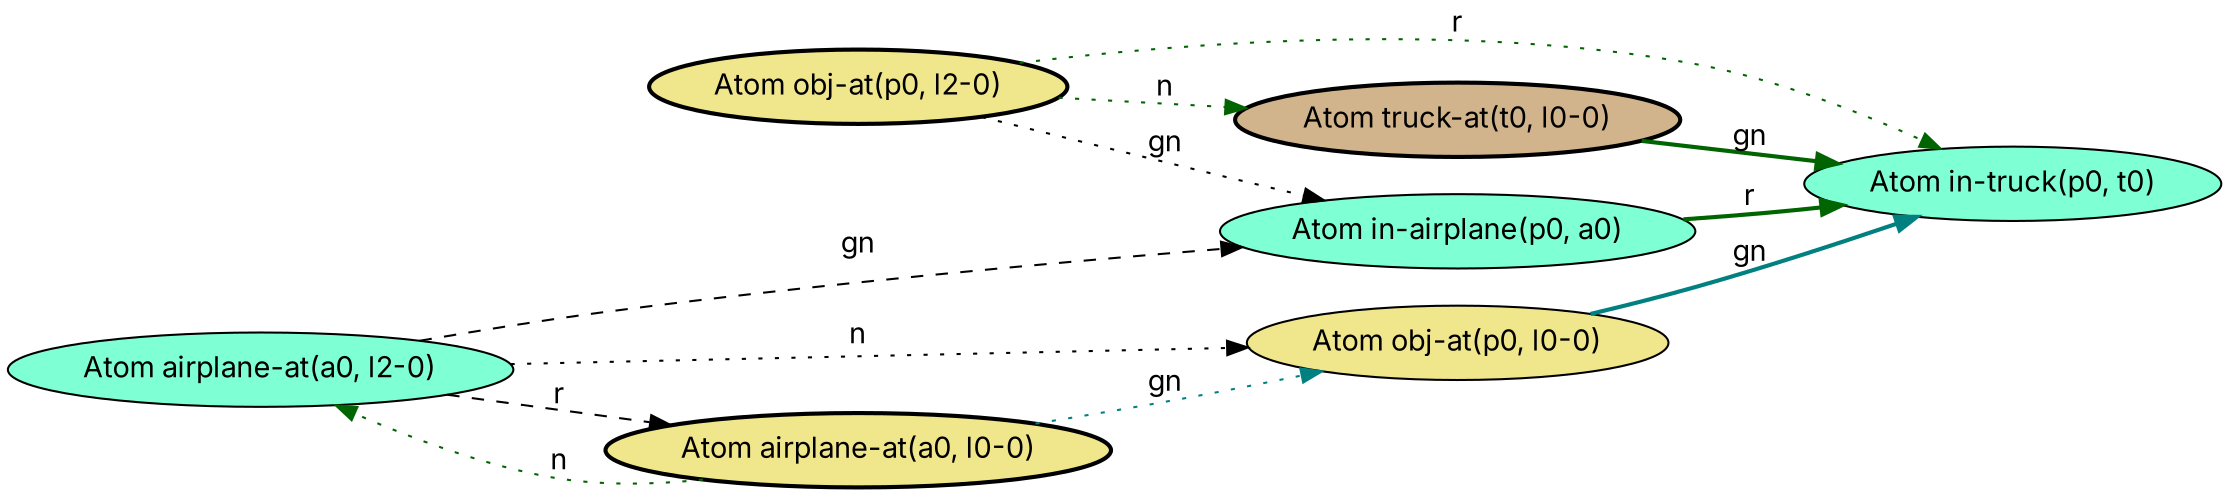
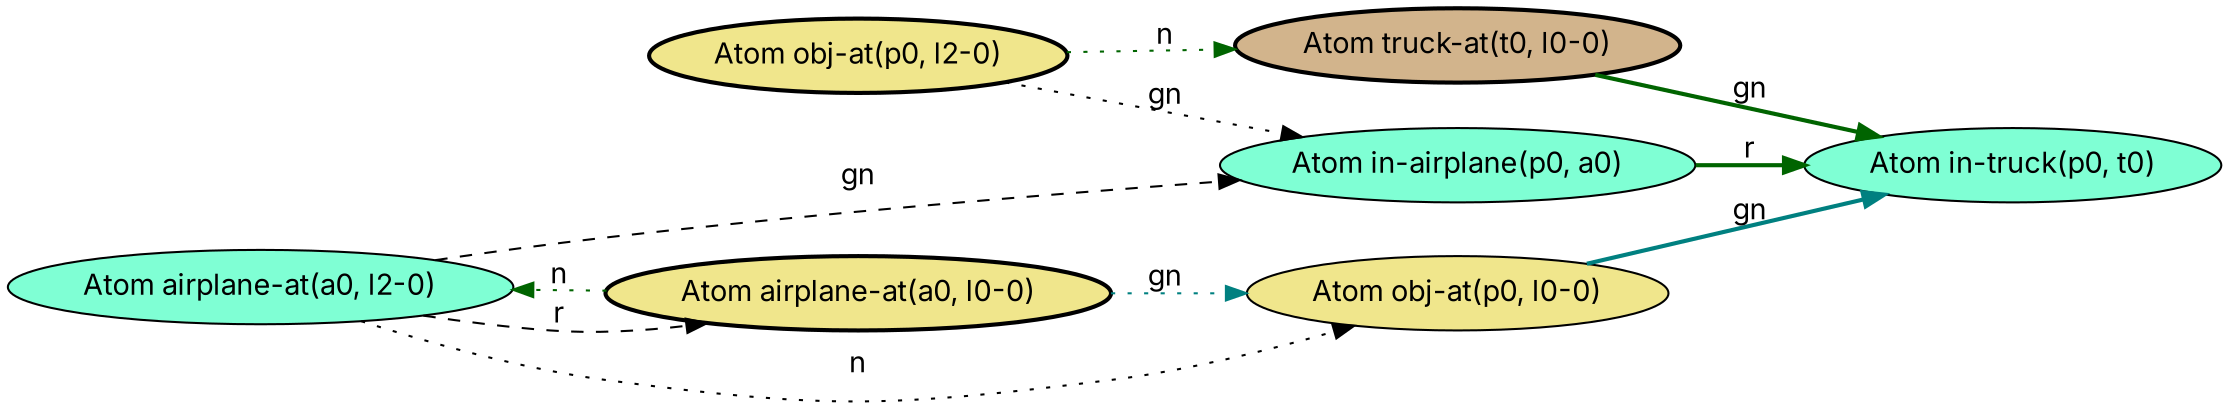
(1477, 42) -> none
